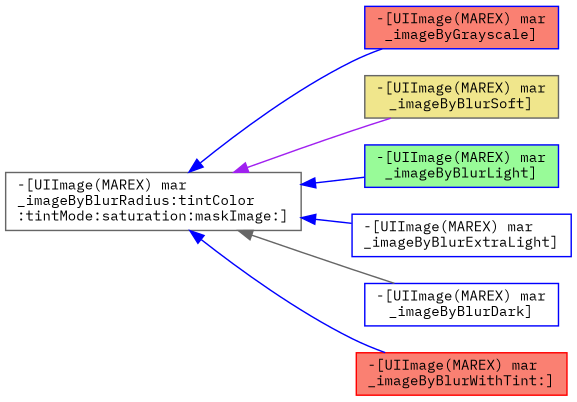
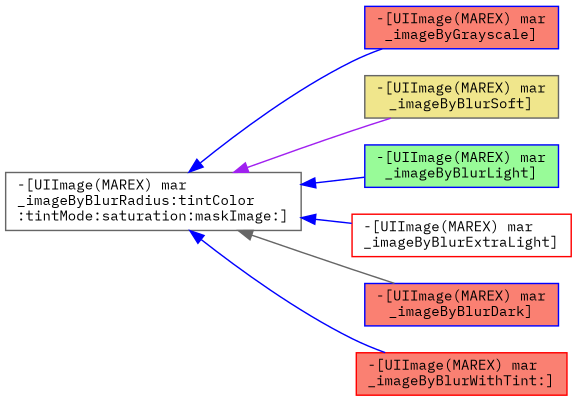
(462, 235) -> (462, 235)
(462, 305) -> (462, 305)
